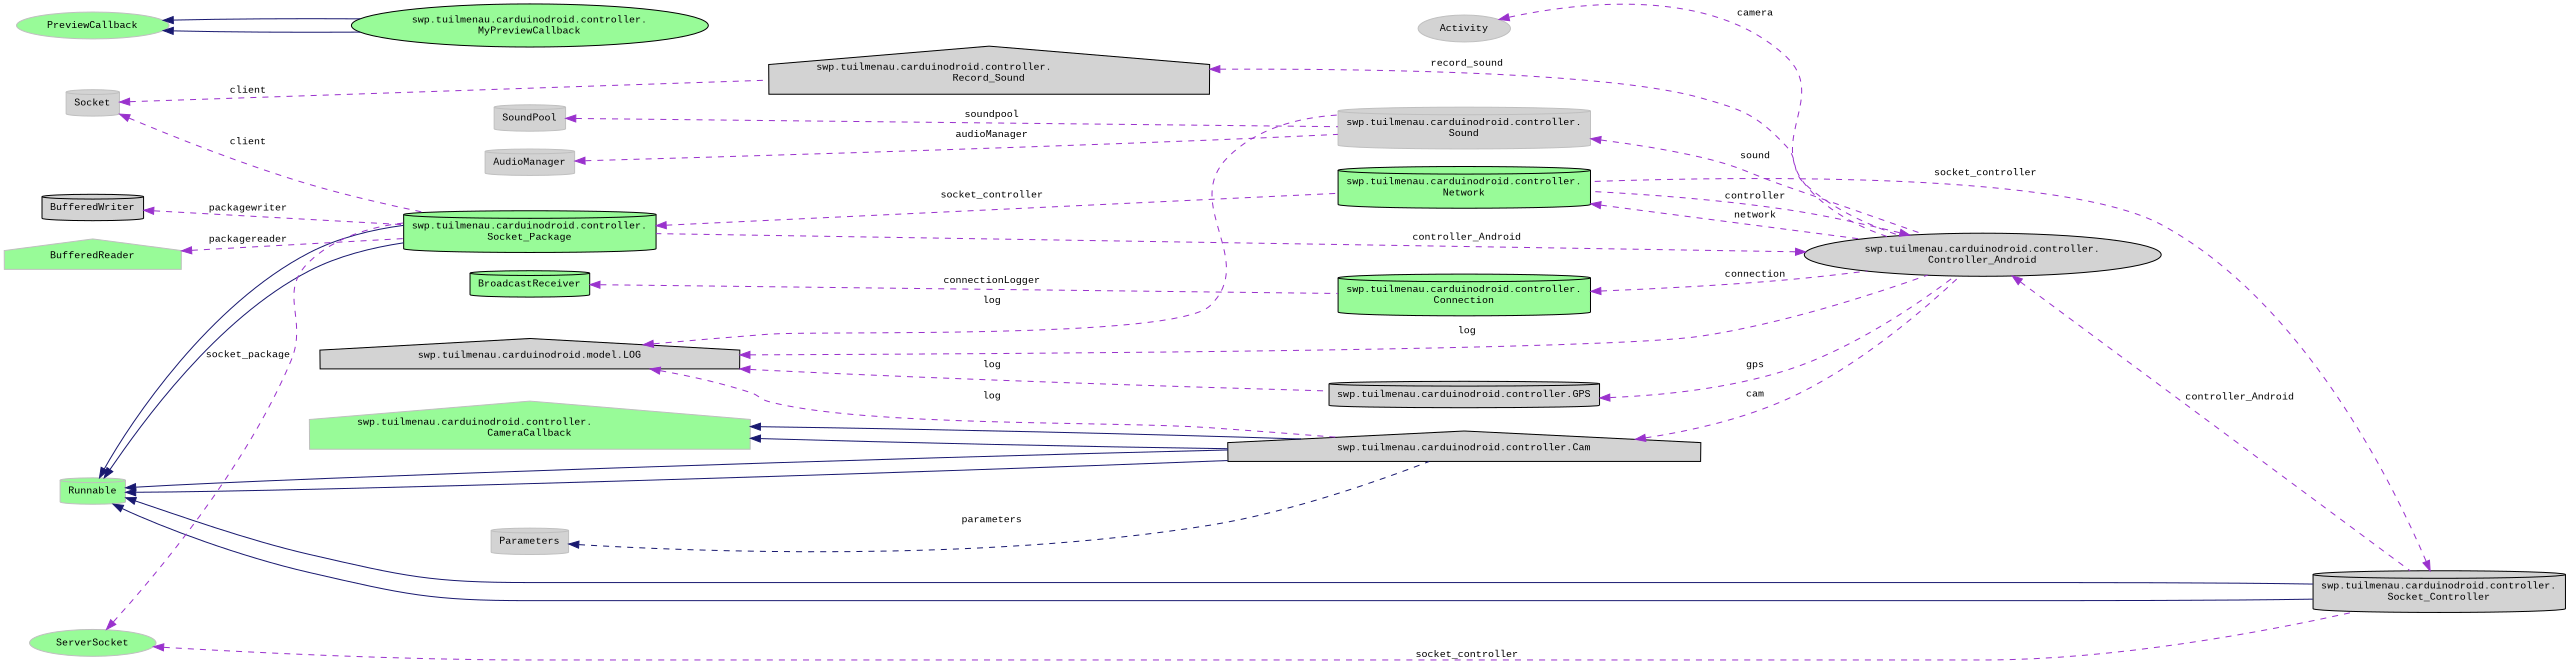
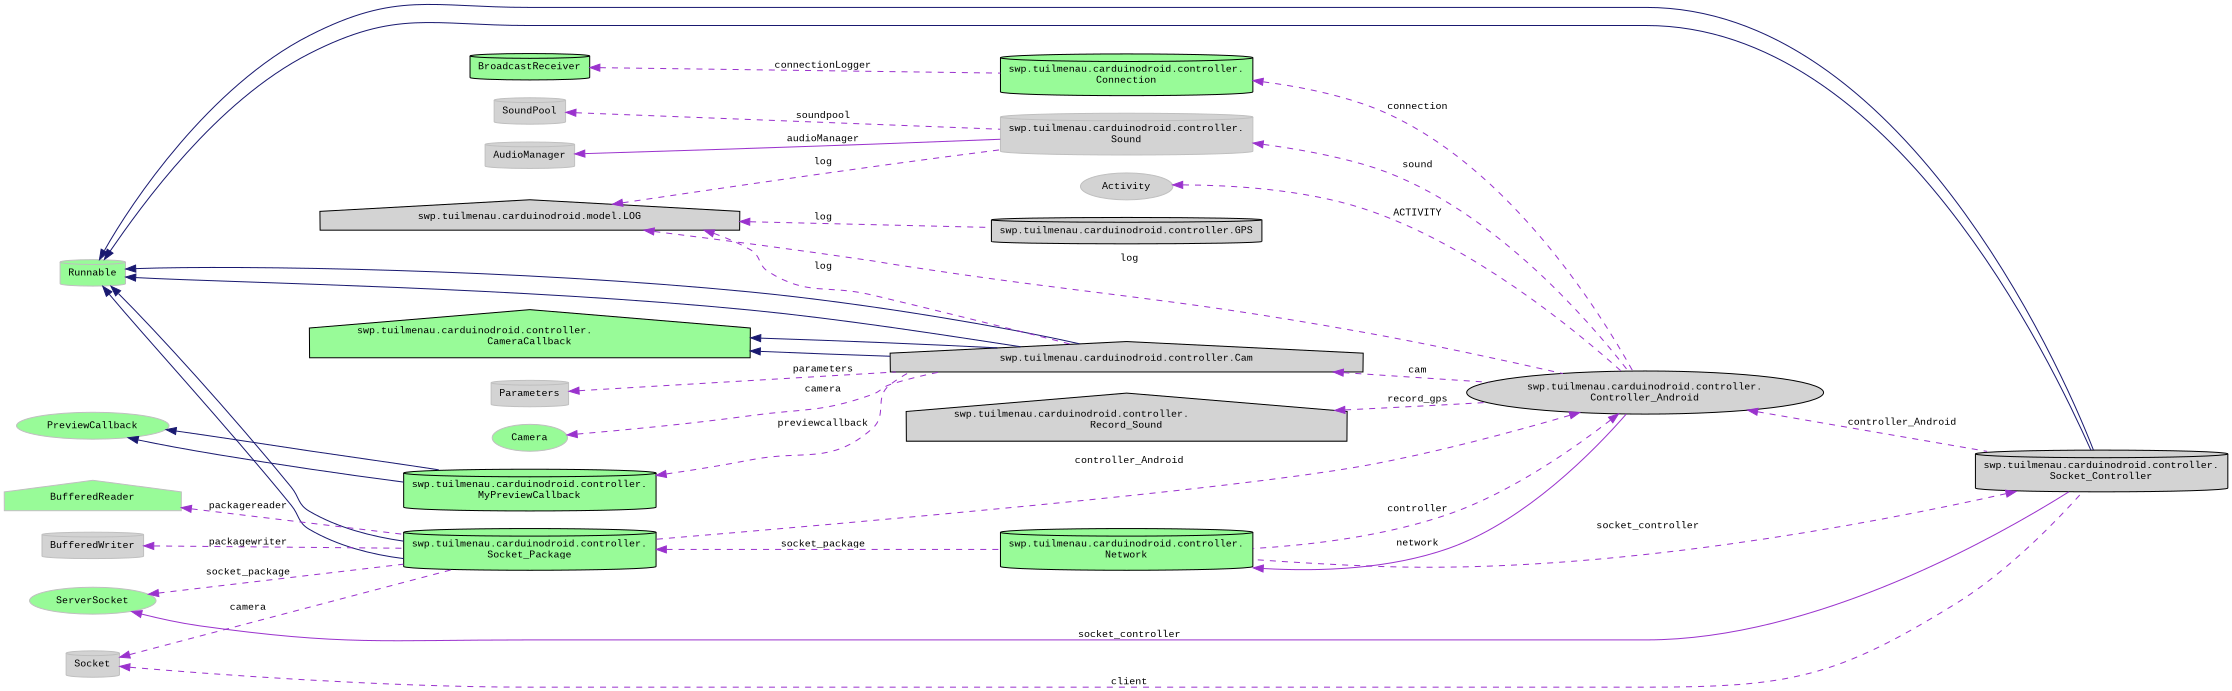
(1752, 13) -> (1415, 213)
(530, 25) -> (530, 490)
(1464, 63) -> (1415, 399)
(449, 91) -> (1136, 687)
(245, 142) -> (245, 607)
(962, 149) -> (793, 147)
(989, 195) -> (820, 544)
(93, 207) -> (93, 545)
(1731, 222) -> (1466, 541)
(1794, 368) -> none
(530, 428) -> (530, 336)
none -> (530, 438)
none -> (808, 455)
(1009, 546) -> (737, 381)
(1261, 660) -> (1119, 640)
